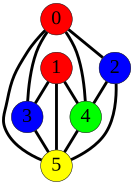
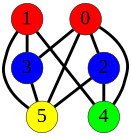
(71, 141) -> none
